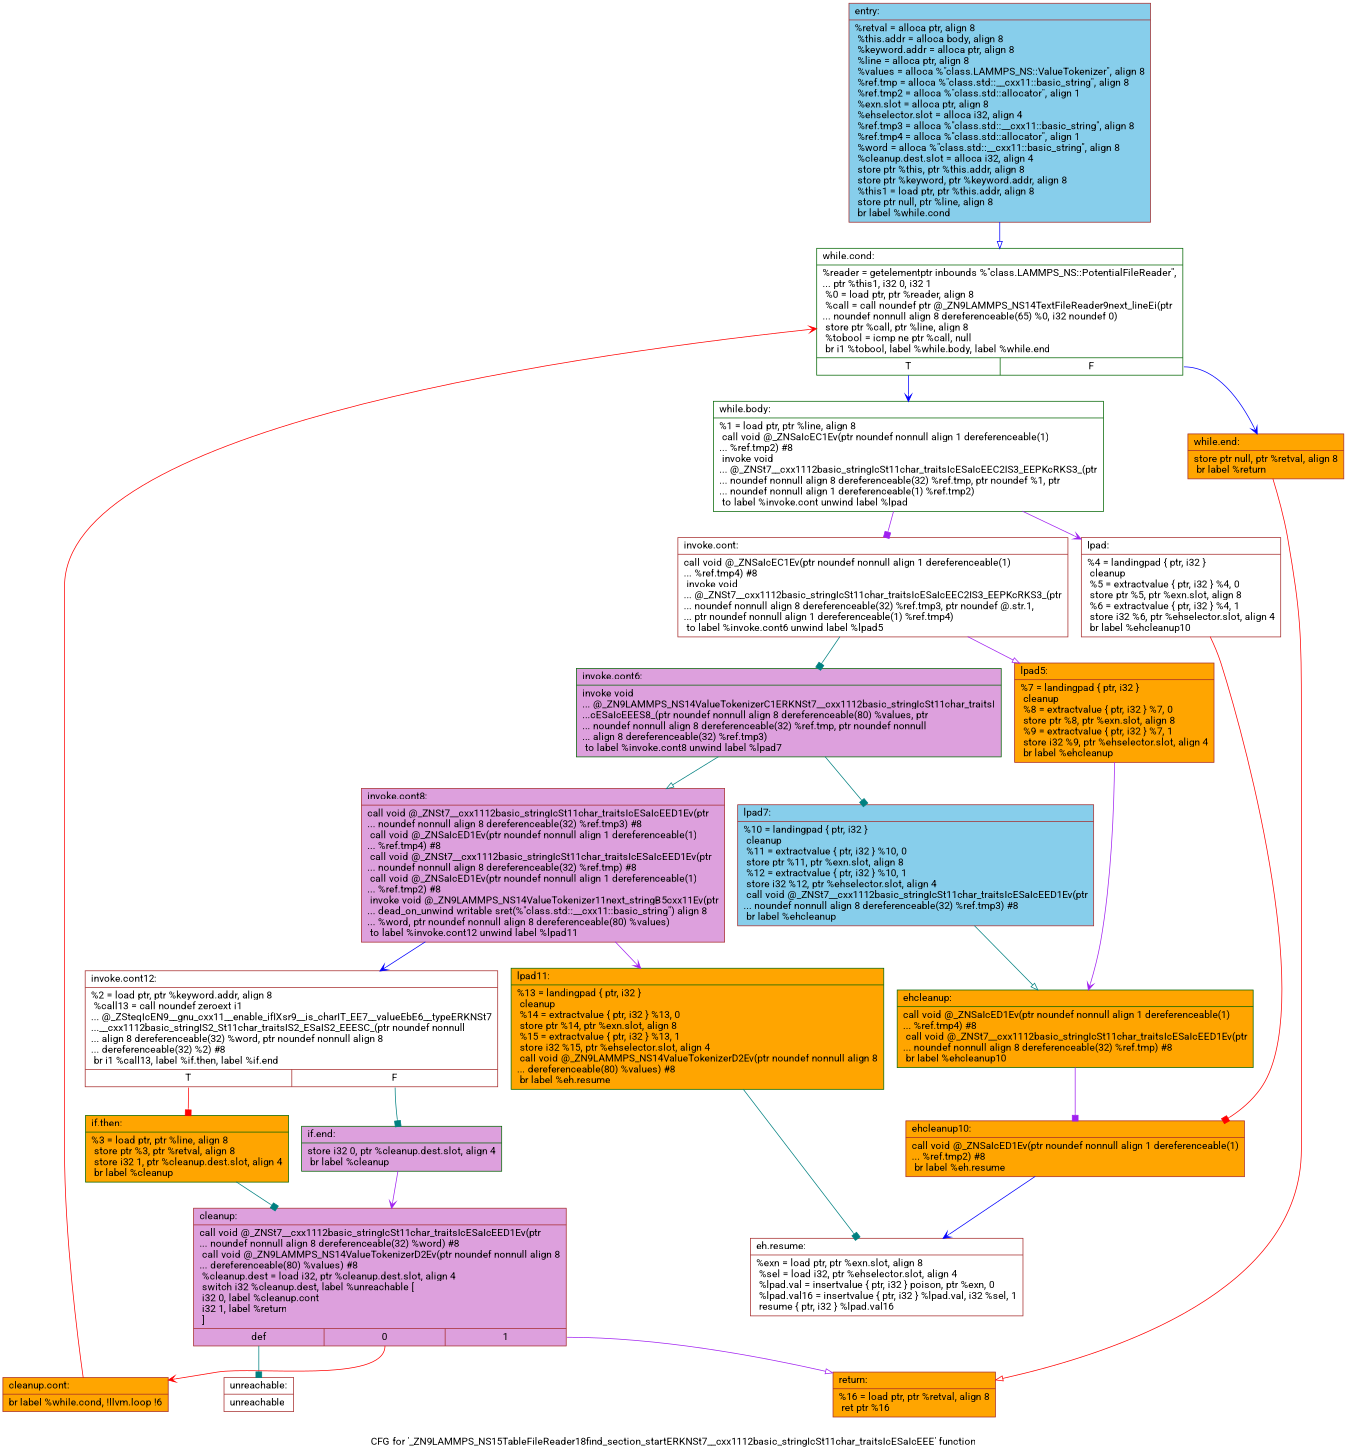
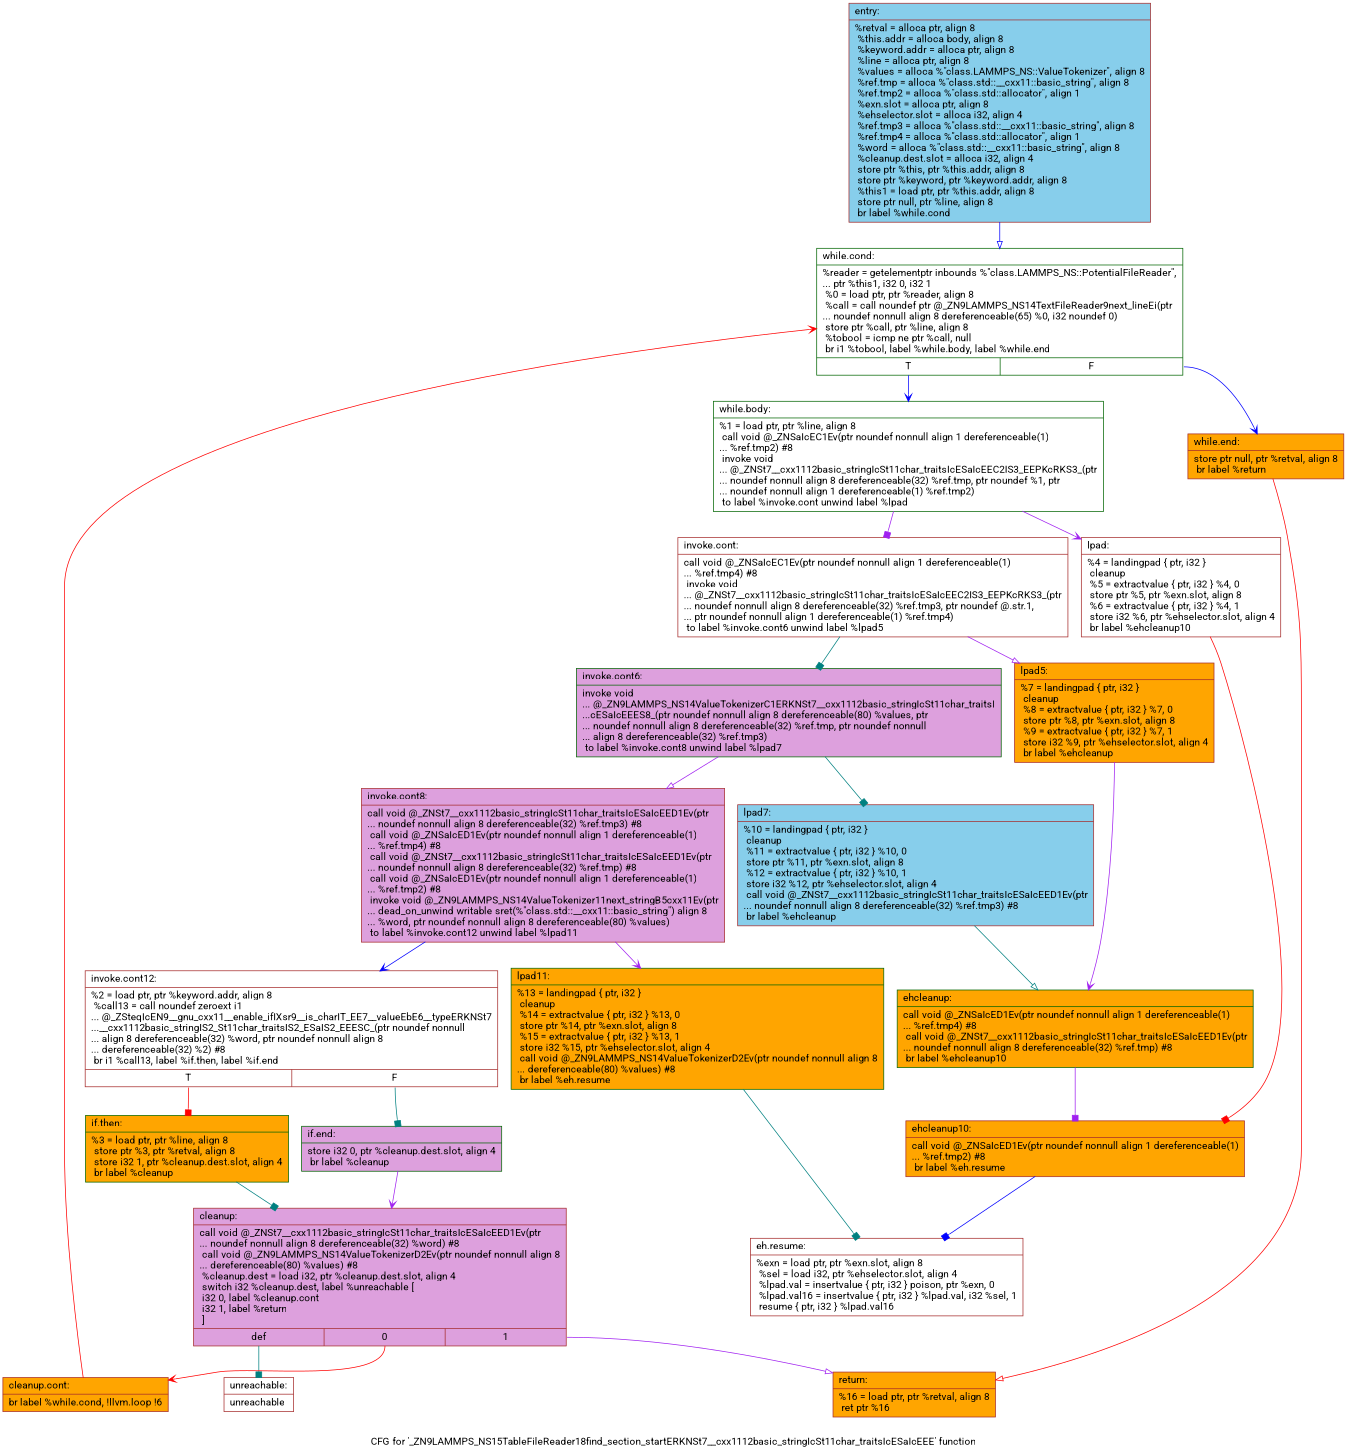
(696, 771) -> (696, 771)
(992, 1205) -> (992, 1205)
